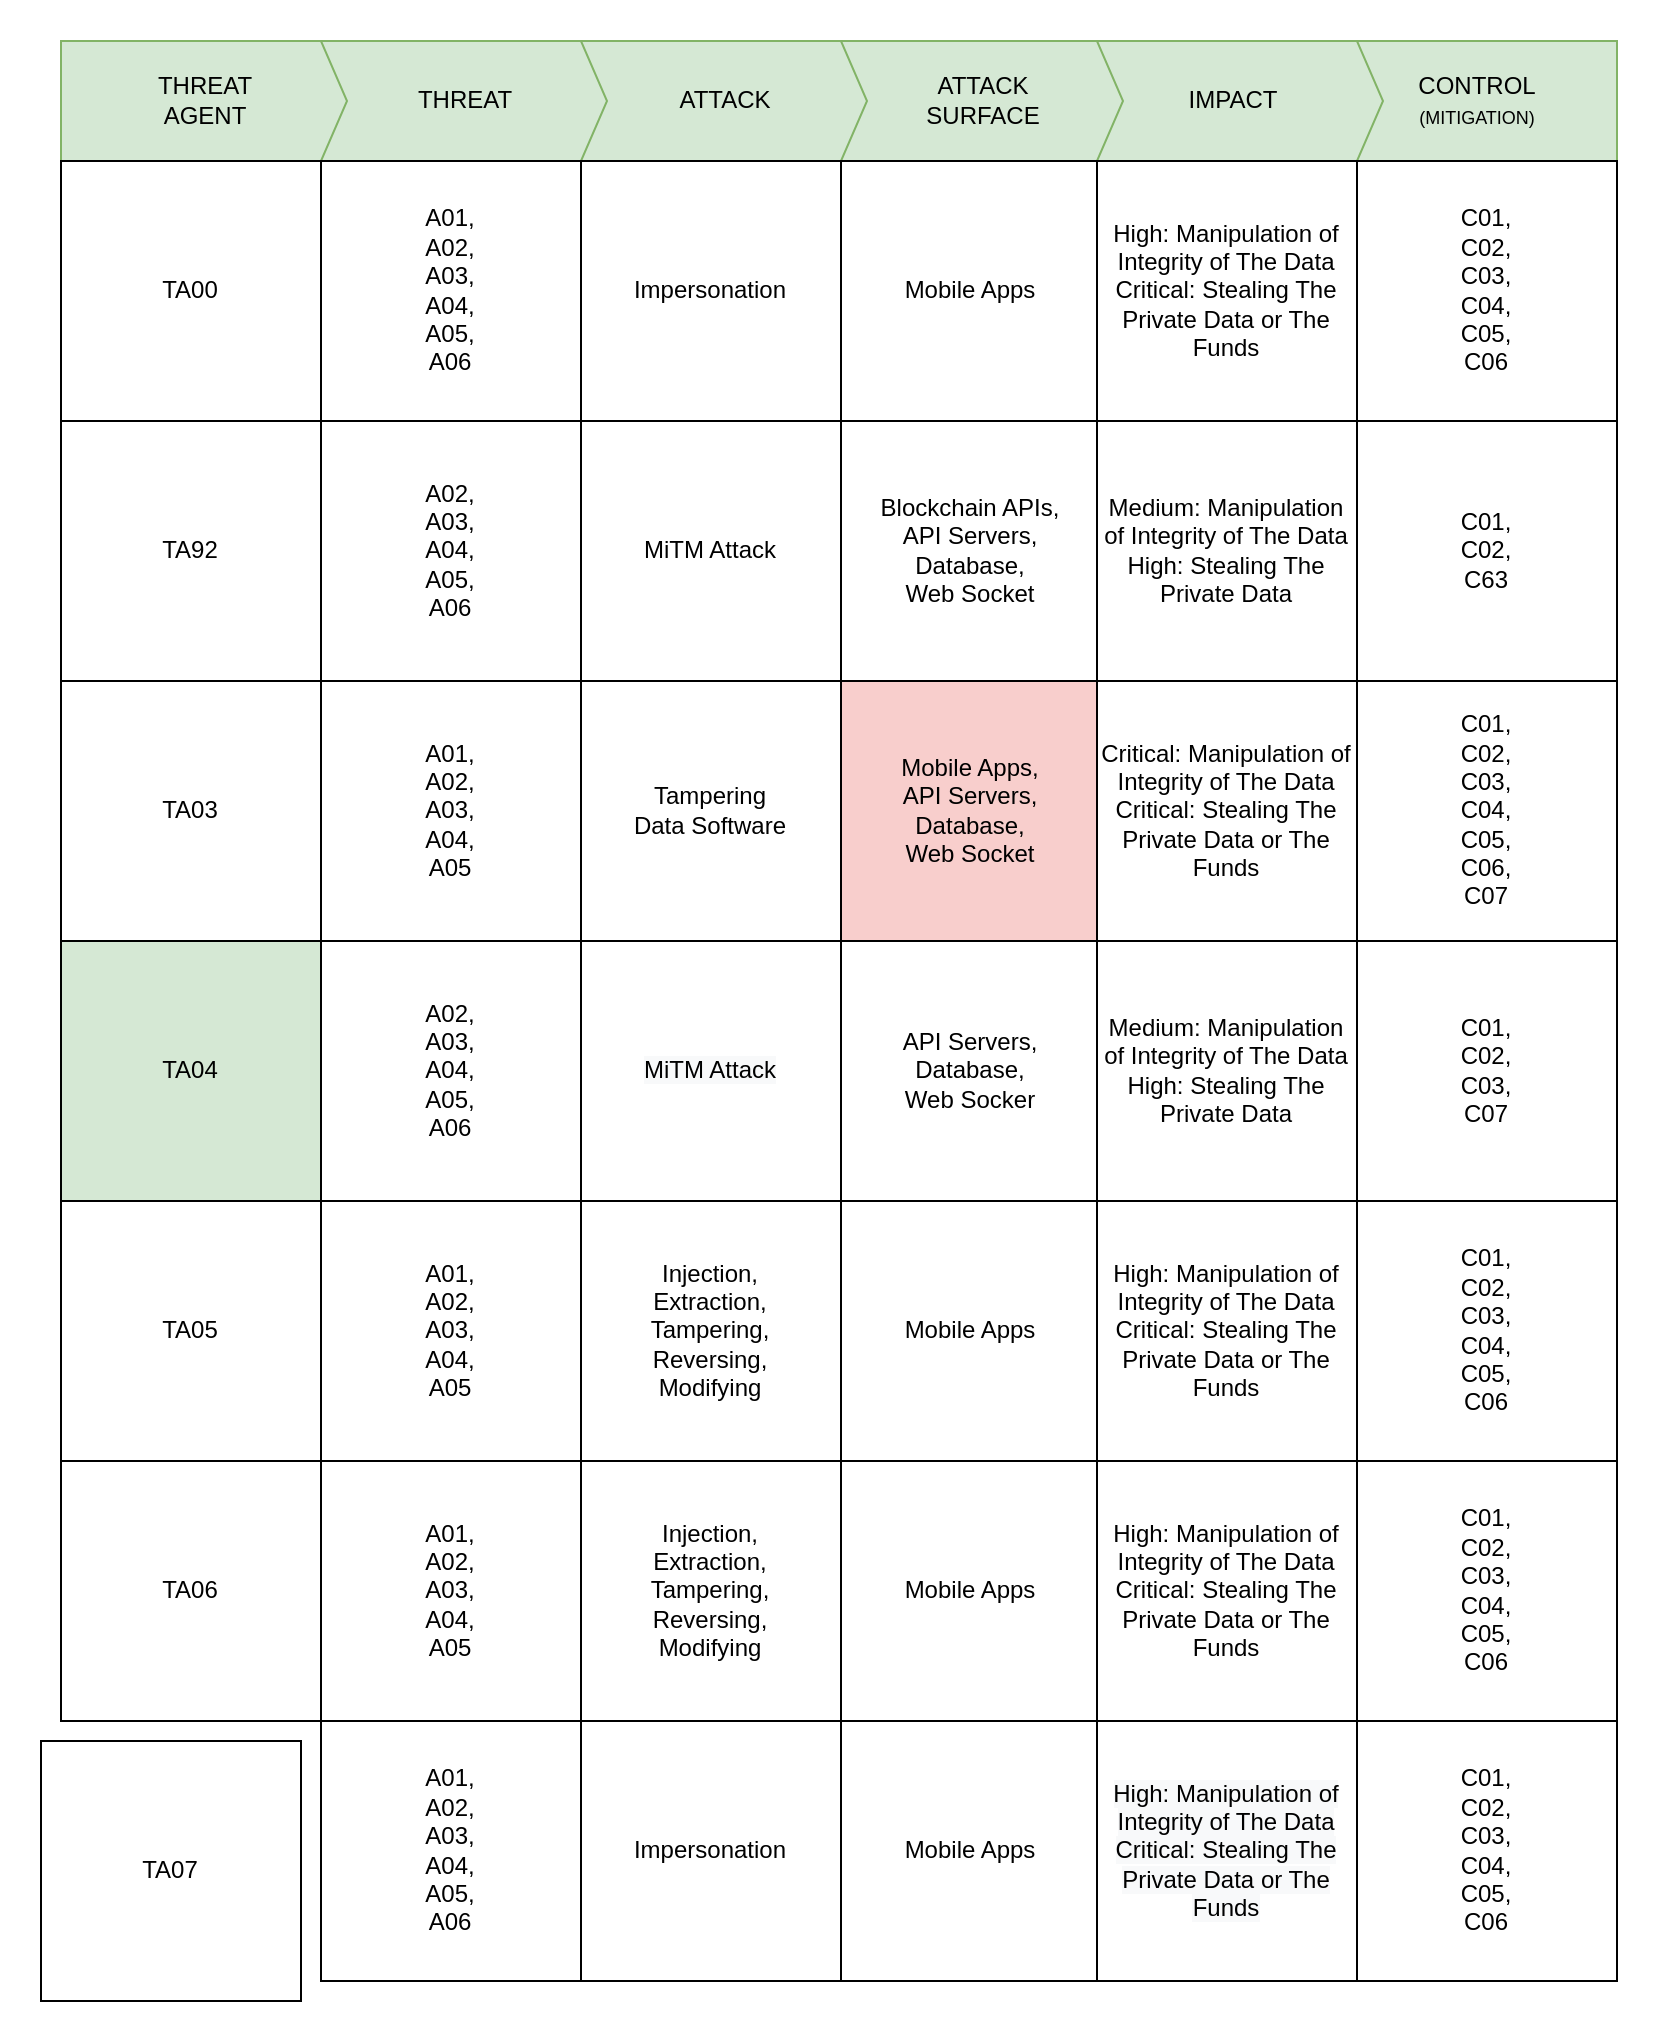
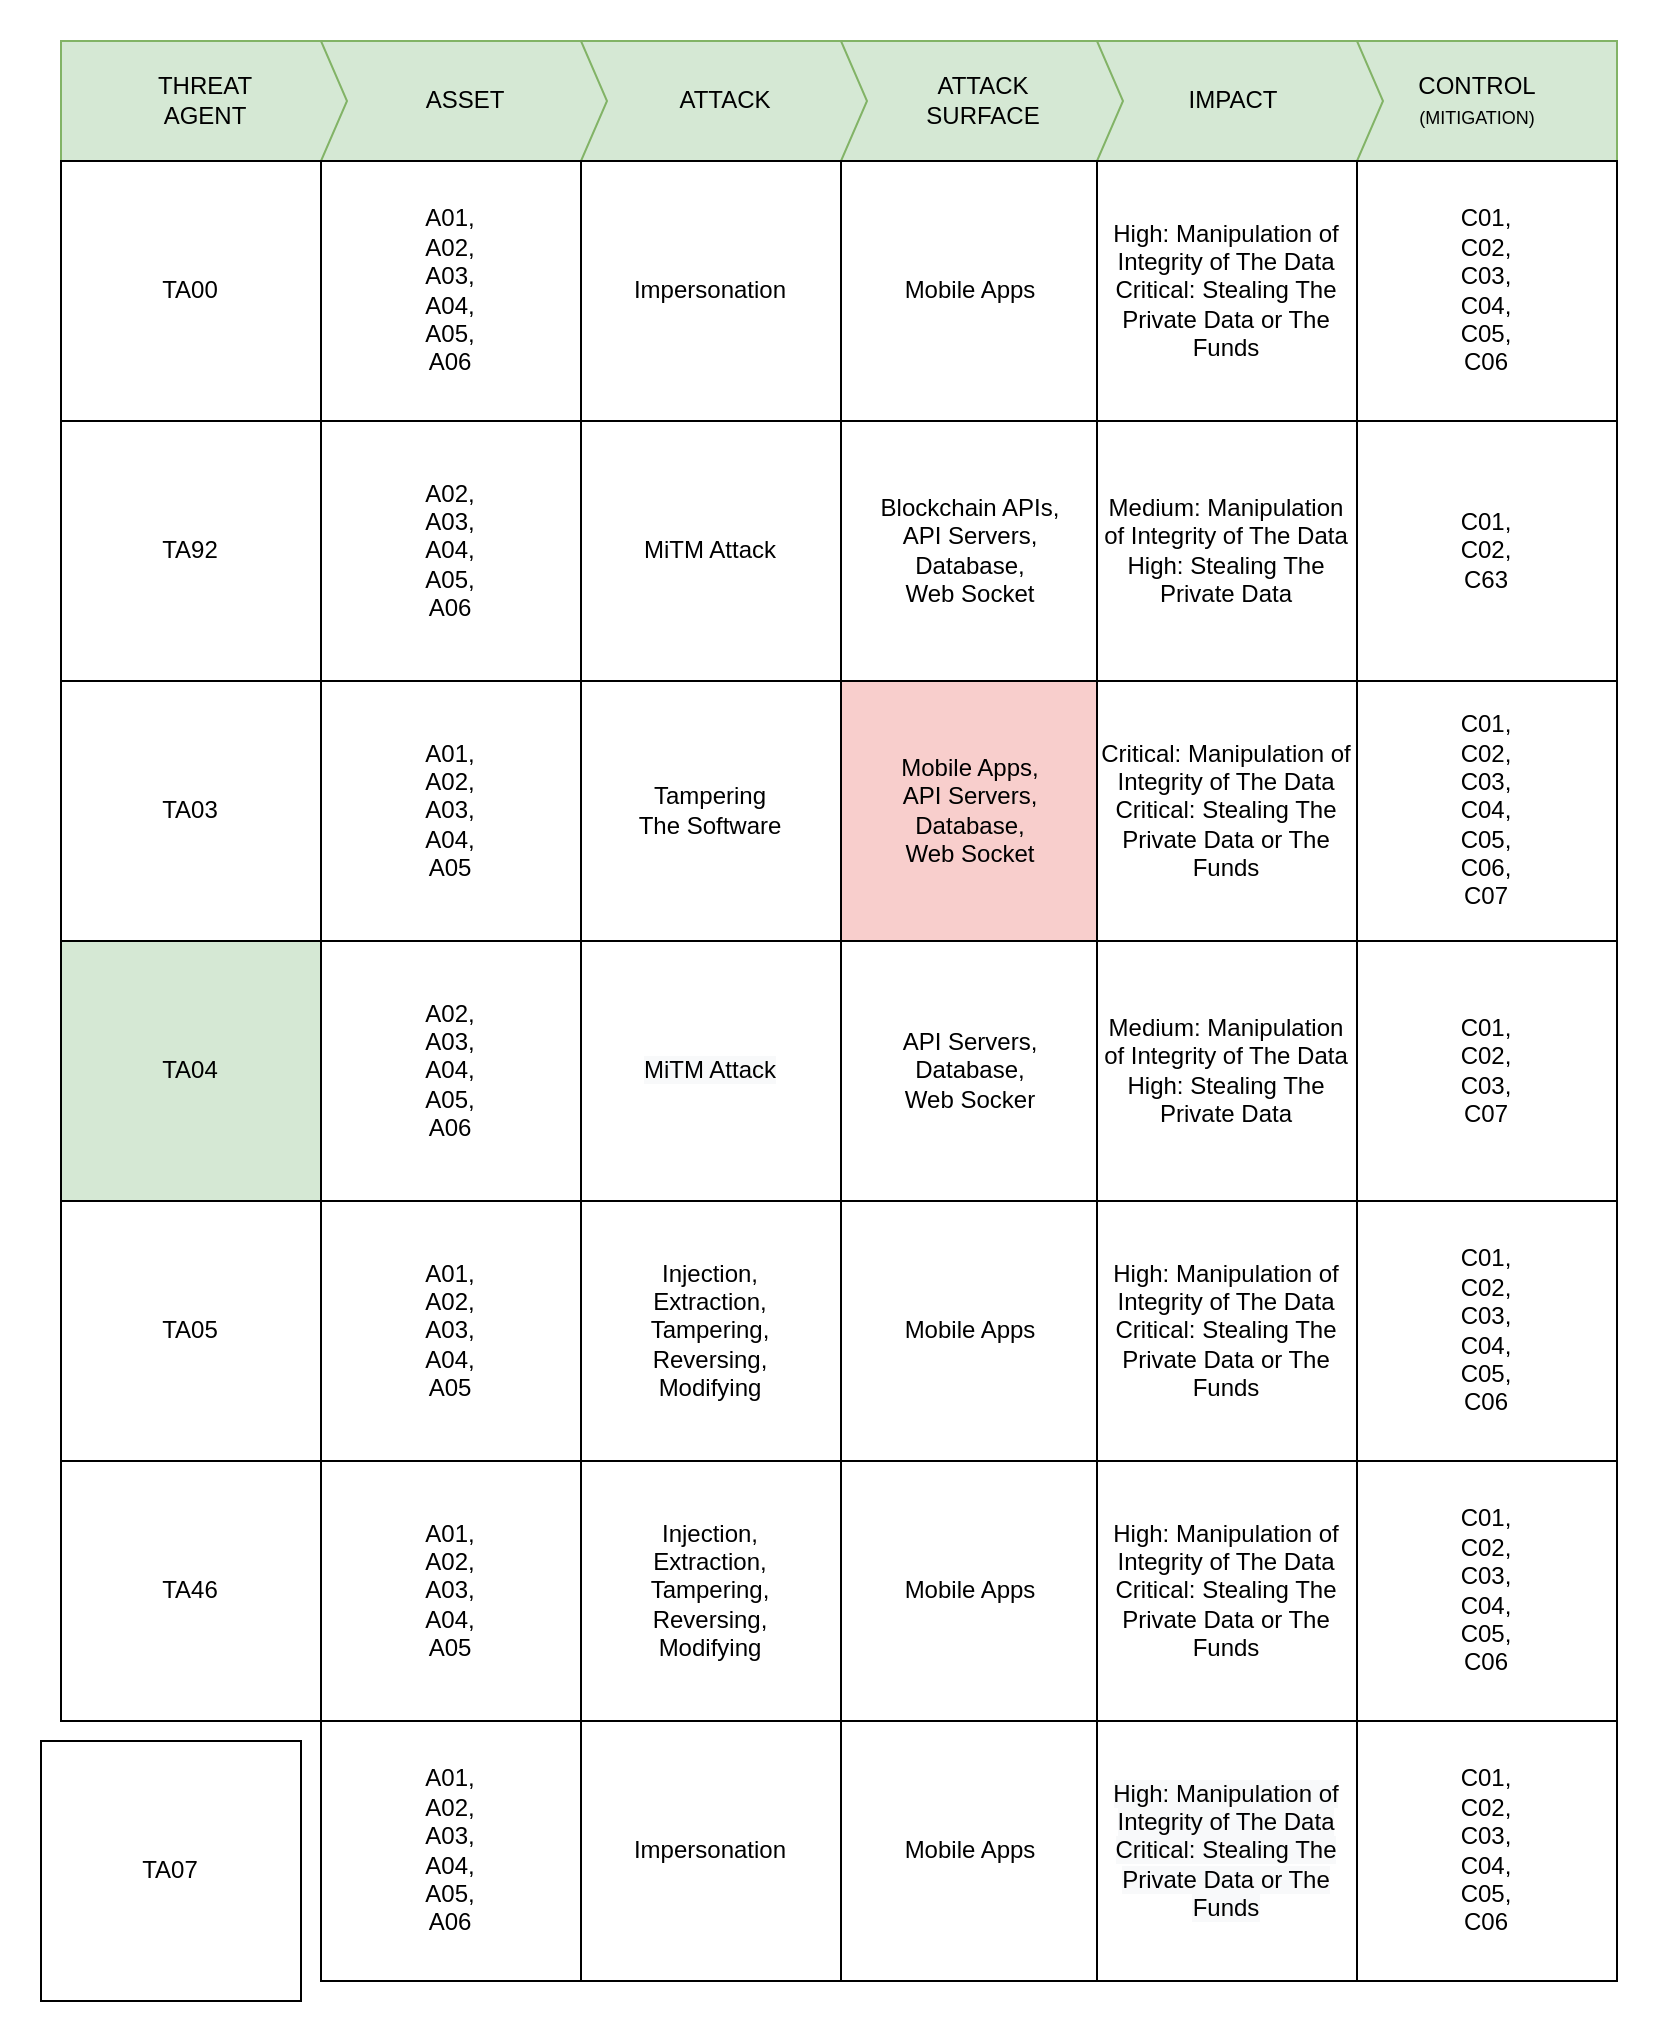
(466, 101) -> (466, 101)
(711, 811) -> (711, 811)
(191, 1591) -> (191, 1591)
